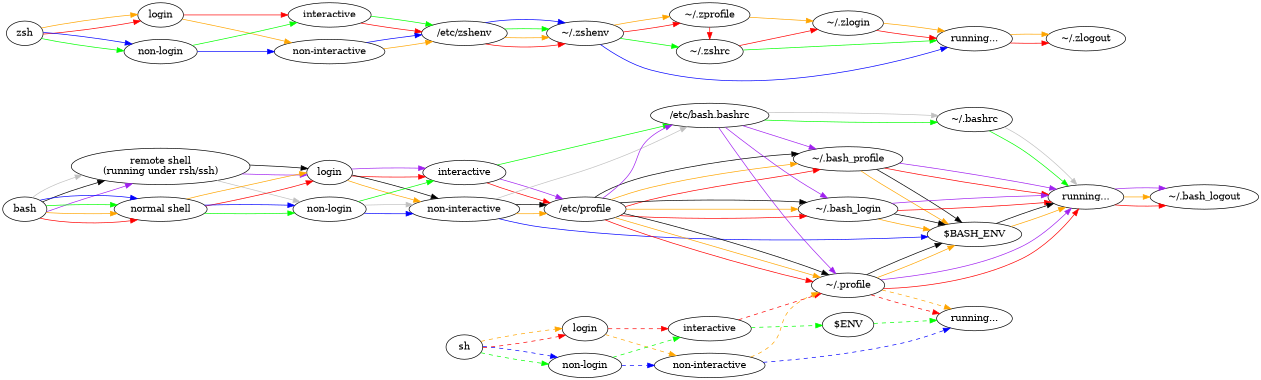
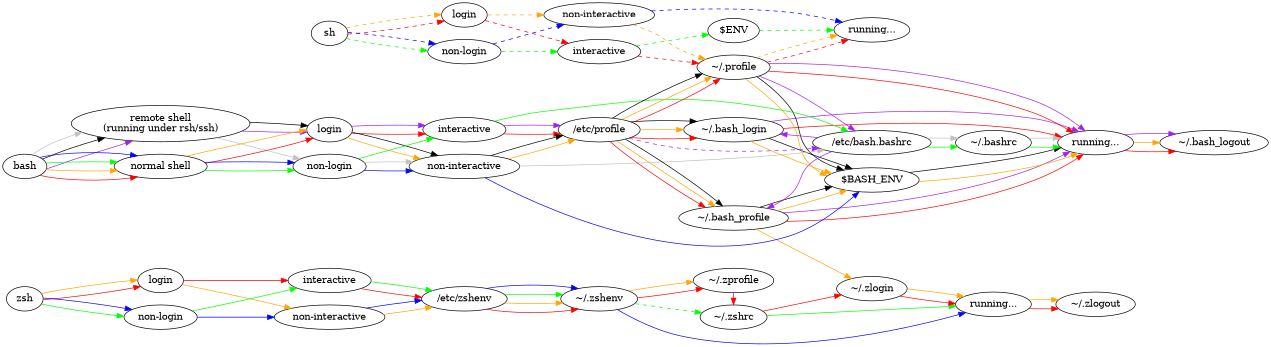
(778, 19) -> (801, 252)
(646, 42) -> (665, 308)
(635, 163) -> (720, 151)
(766, 193) -> (806, 99)
